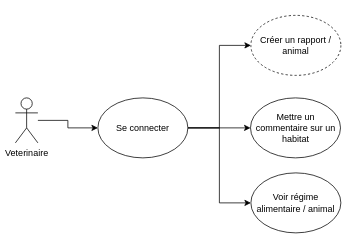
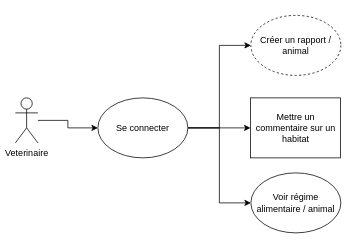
(296, 128) -> (296, 128)
